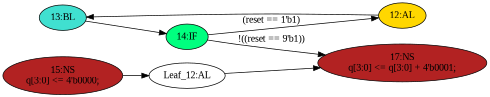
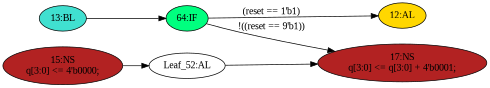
(236, 14) -> none
(187, 37) -> (187, 18)
(187, 76) -> (187, 66)
